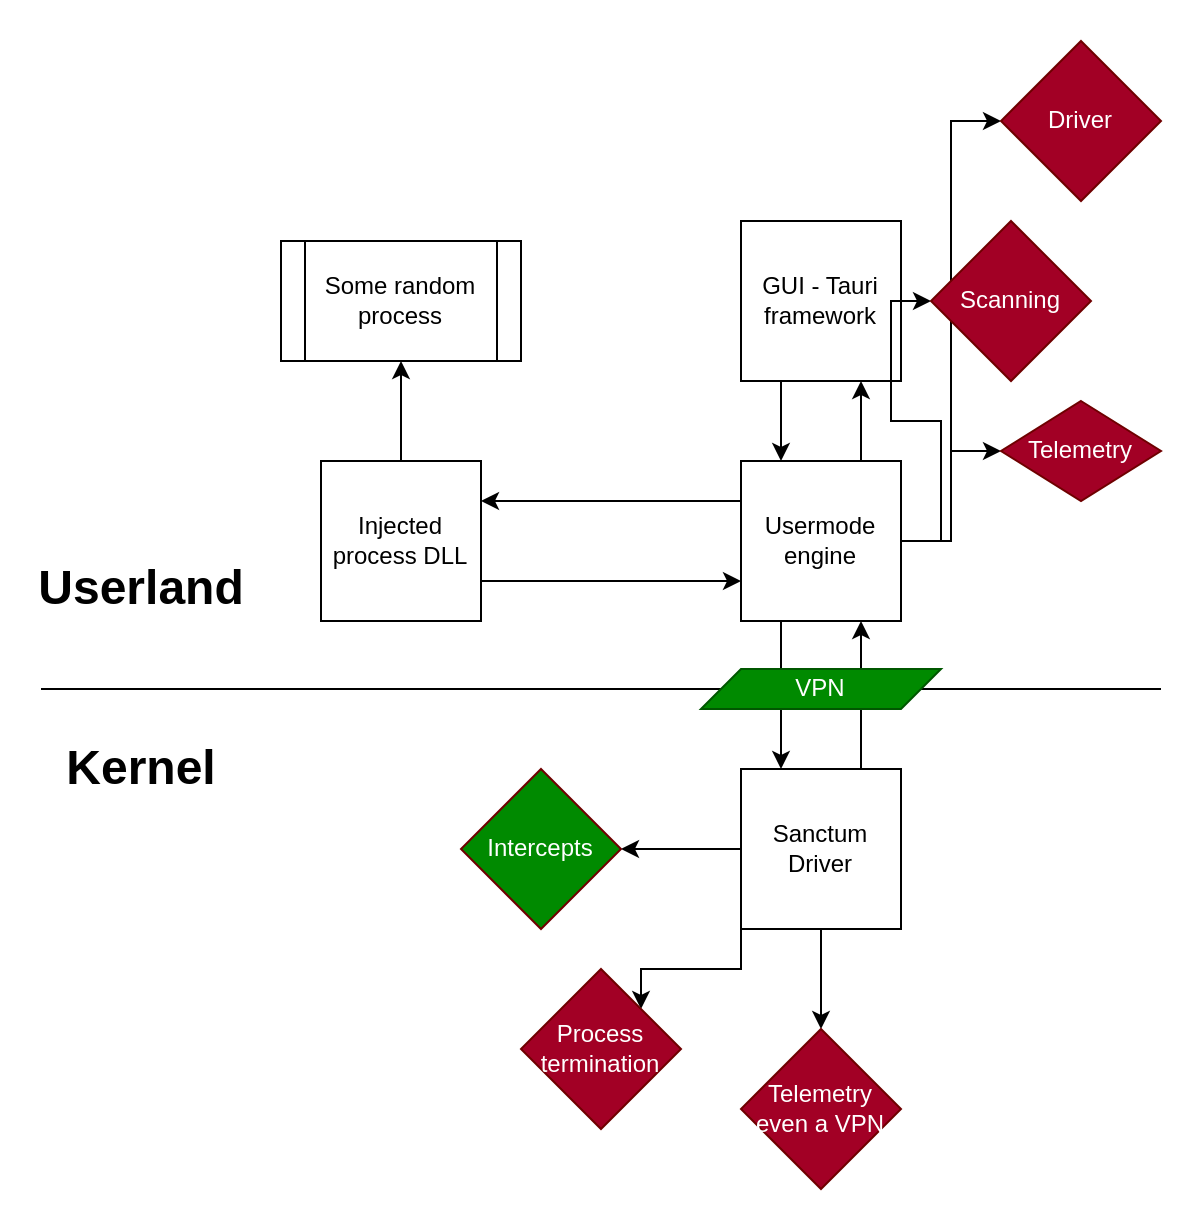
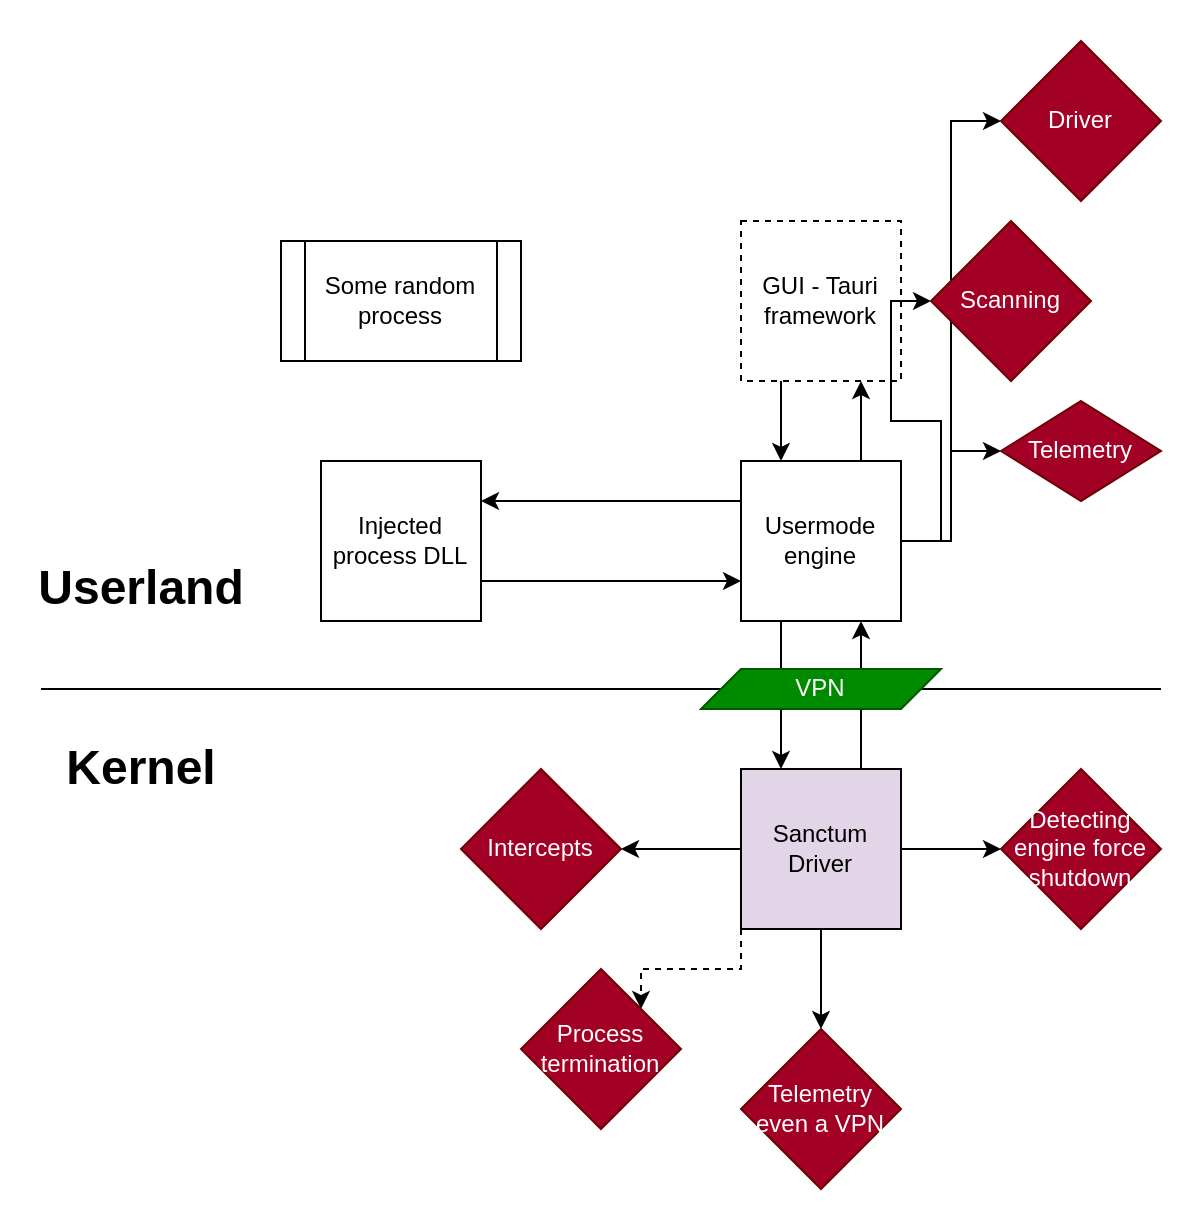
(821, 301) -> (821, 301)
(401, 418) -> none
(541, 849) -> (541, 849)
(821, 849) -> (821, 849)
none -> (944, 849)
none -> (1081, 849)
(696, 969) -> (696, 969)
